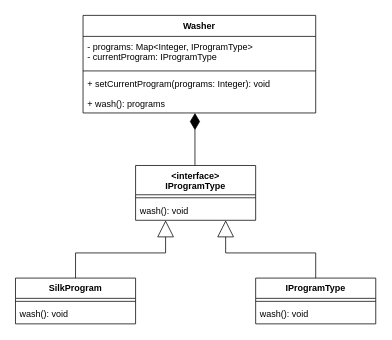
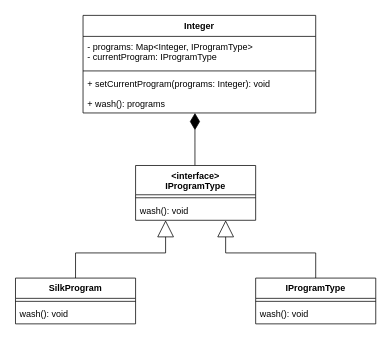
(199, 26) -> (199, 26)
